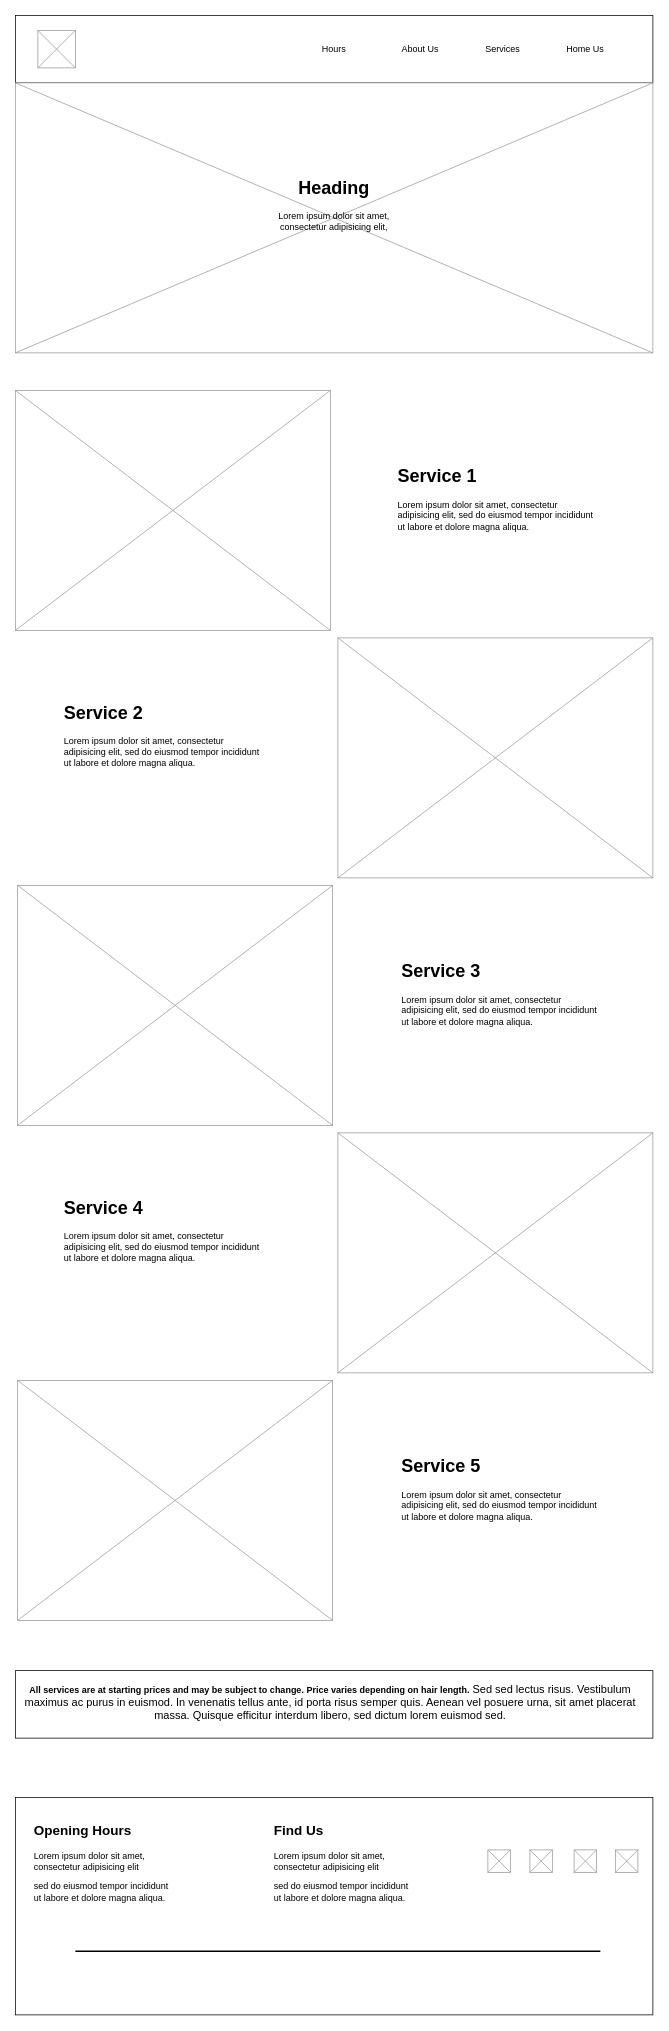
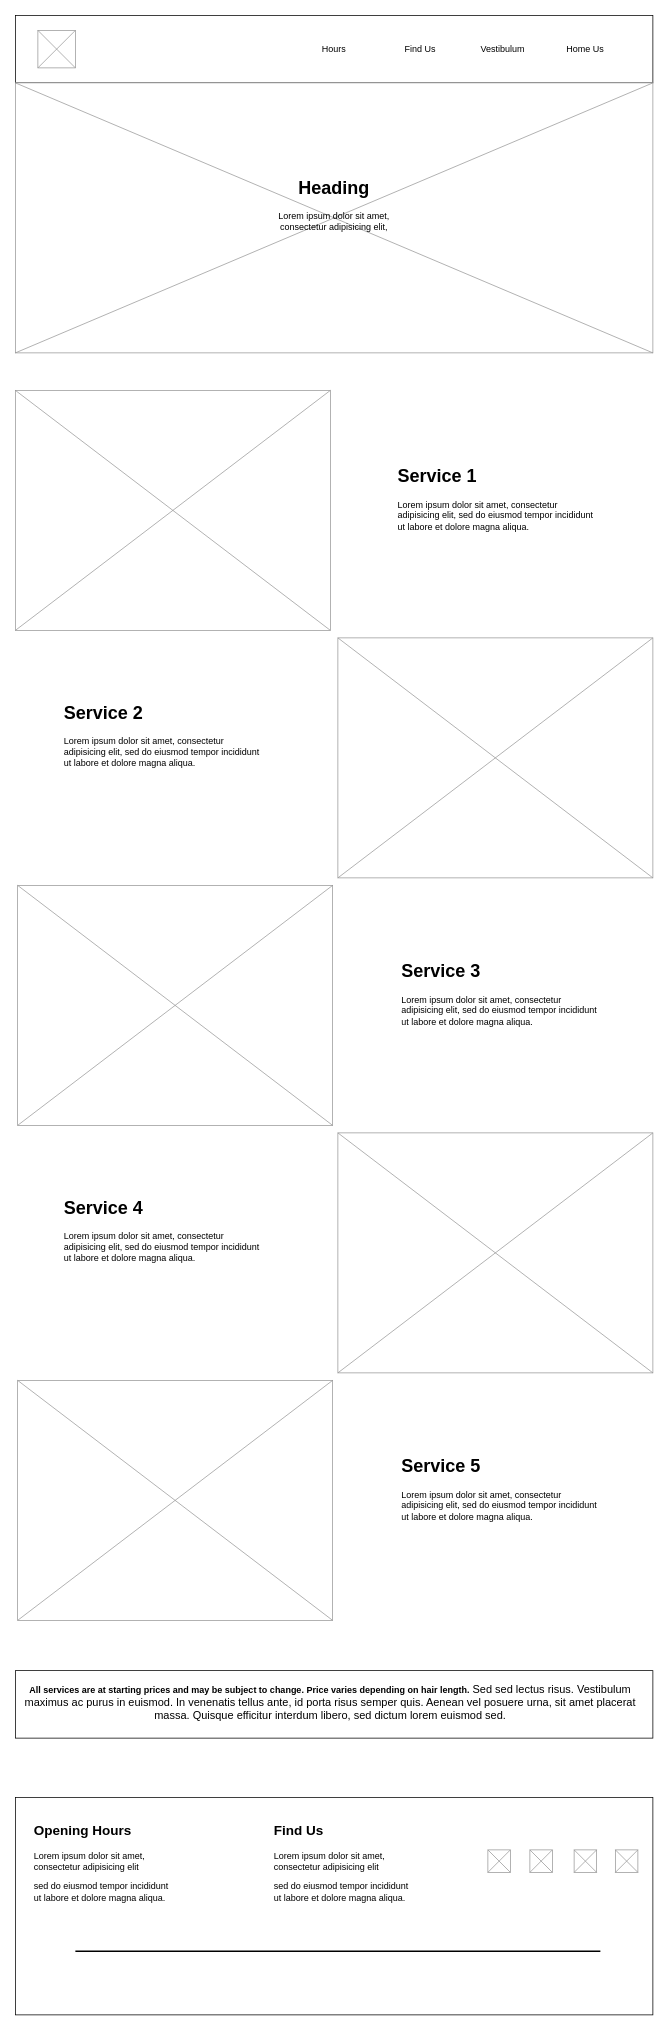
(420, 49) -> (420, 49)
(503, 49) -> (503, 49)
